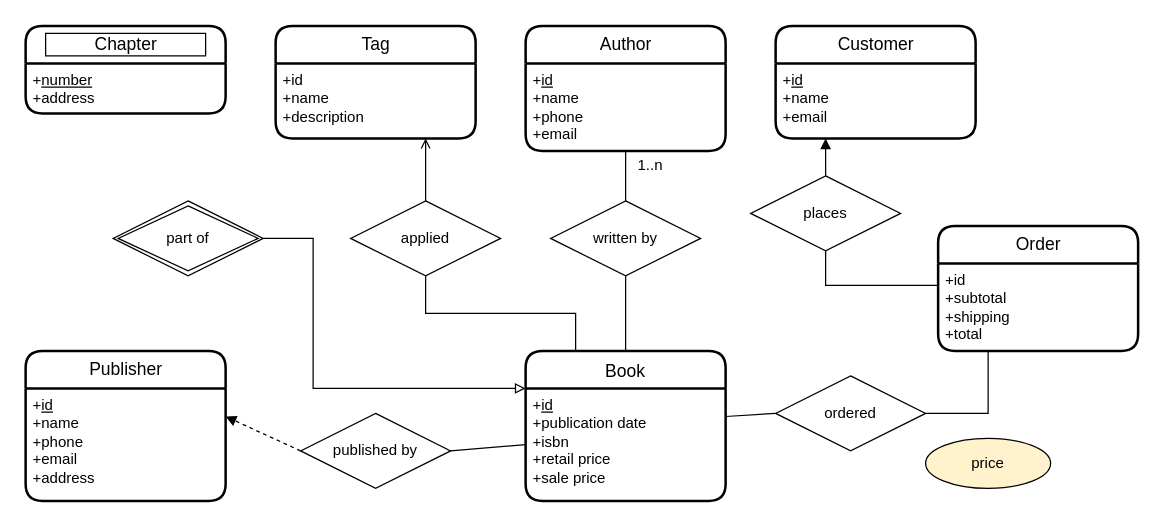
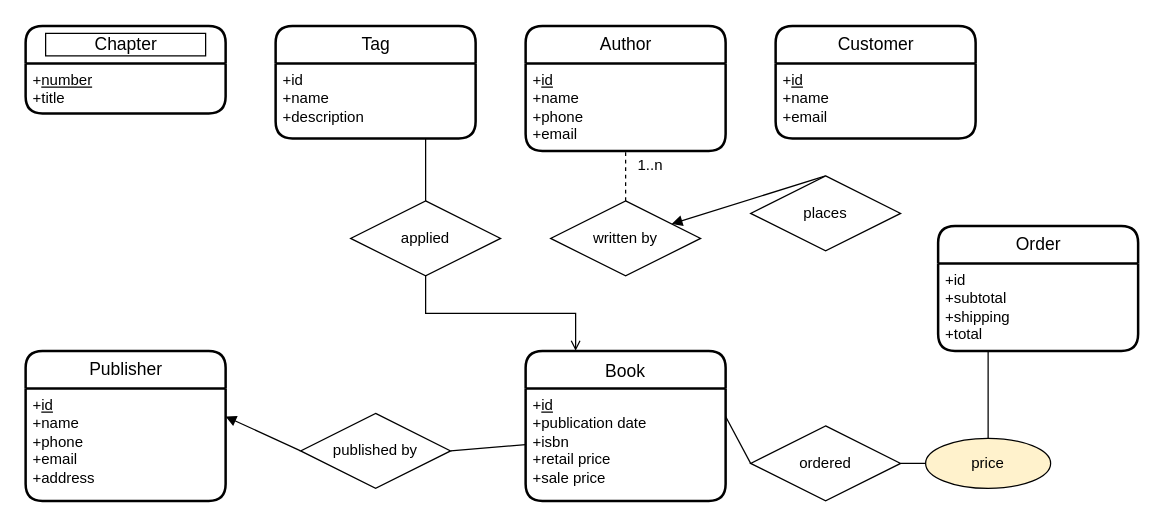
(67, 90) -> (63, 90)
(426, 145) -> (426, 145)
(826, 162) -> (754, 198)
(626, 176) -> (626, 176)
(188, 238) -> none
(864, 285) -> none
(626, 313) -> none
(576, 345) -> (576, 344)
(314, 388) -> none
(851, 413) -> (826, 463)
(268, 436) -> (268, 436)
